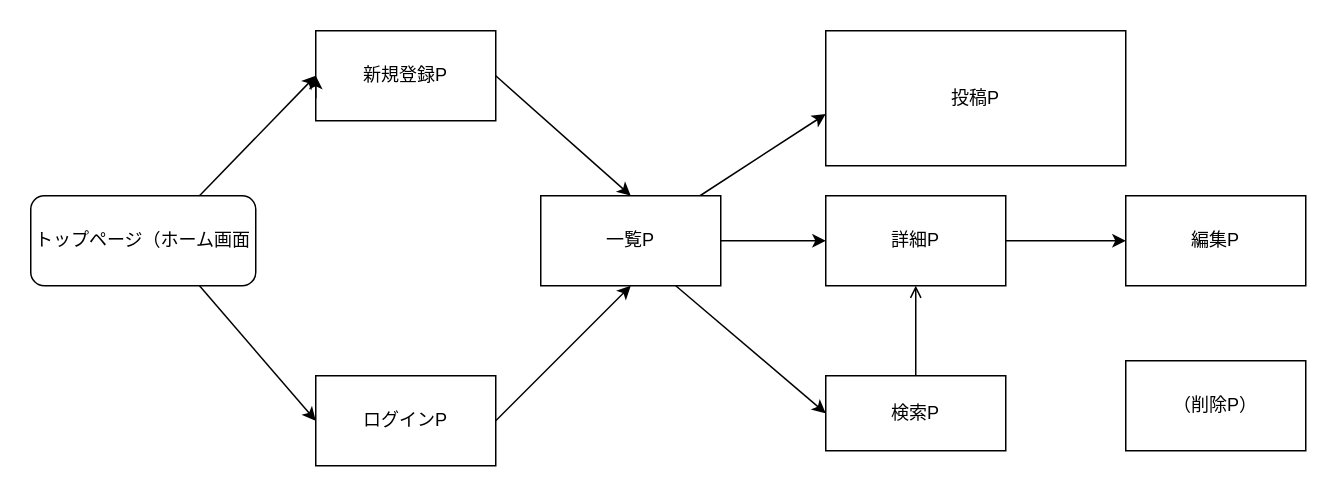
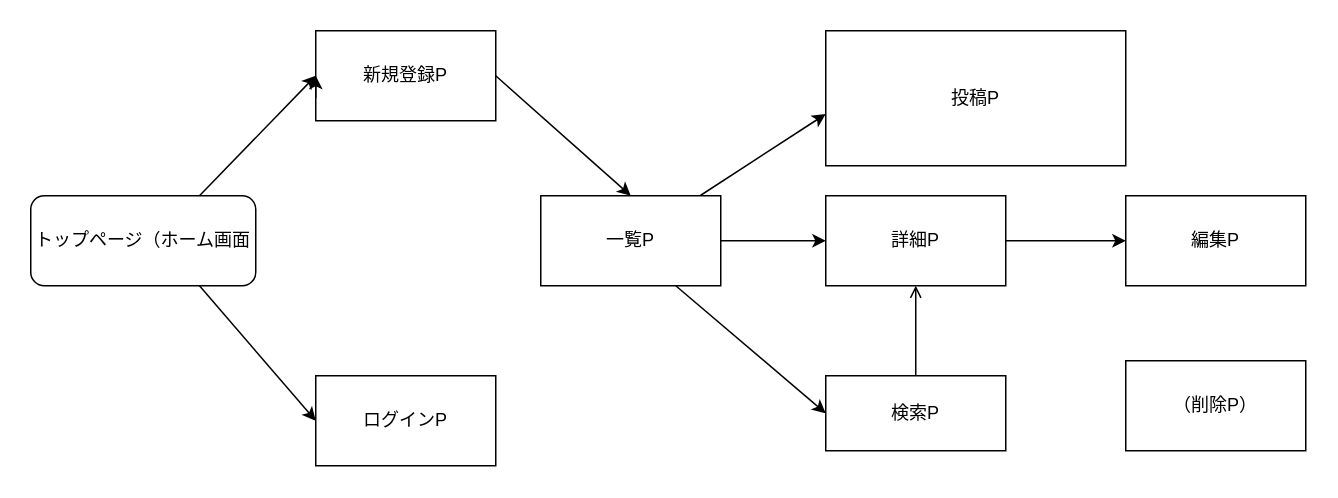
(560, 357) -> none
